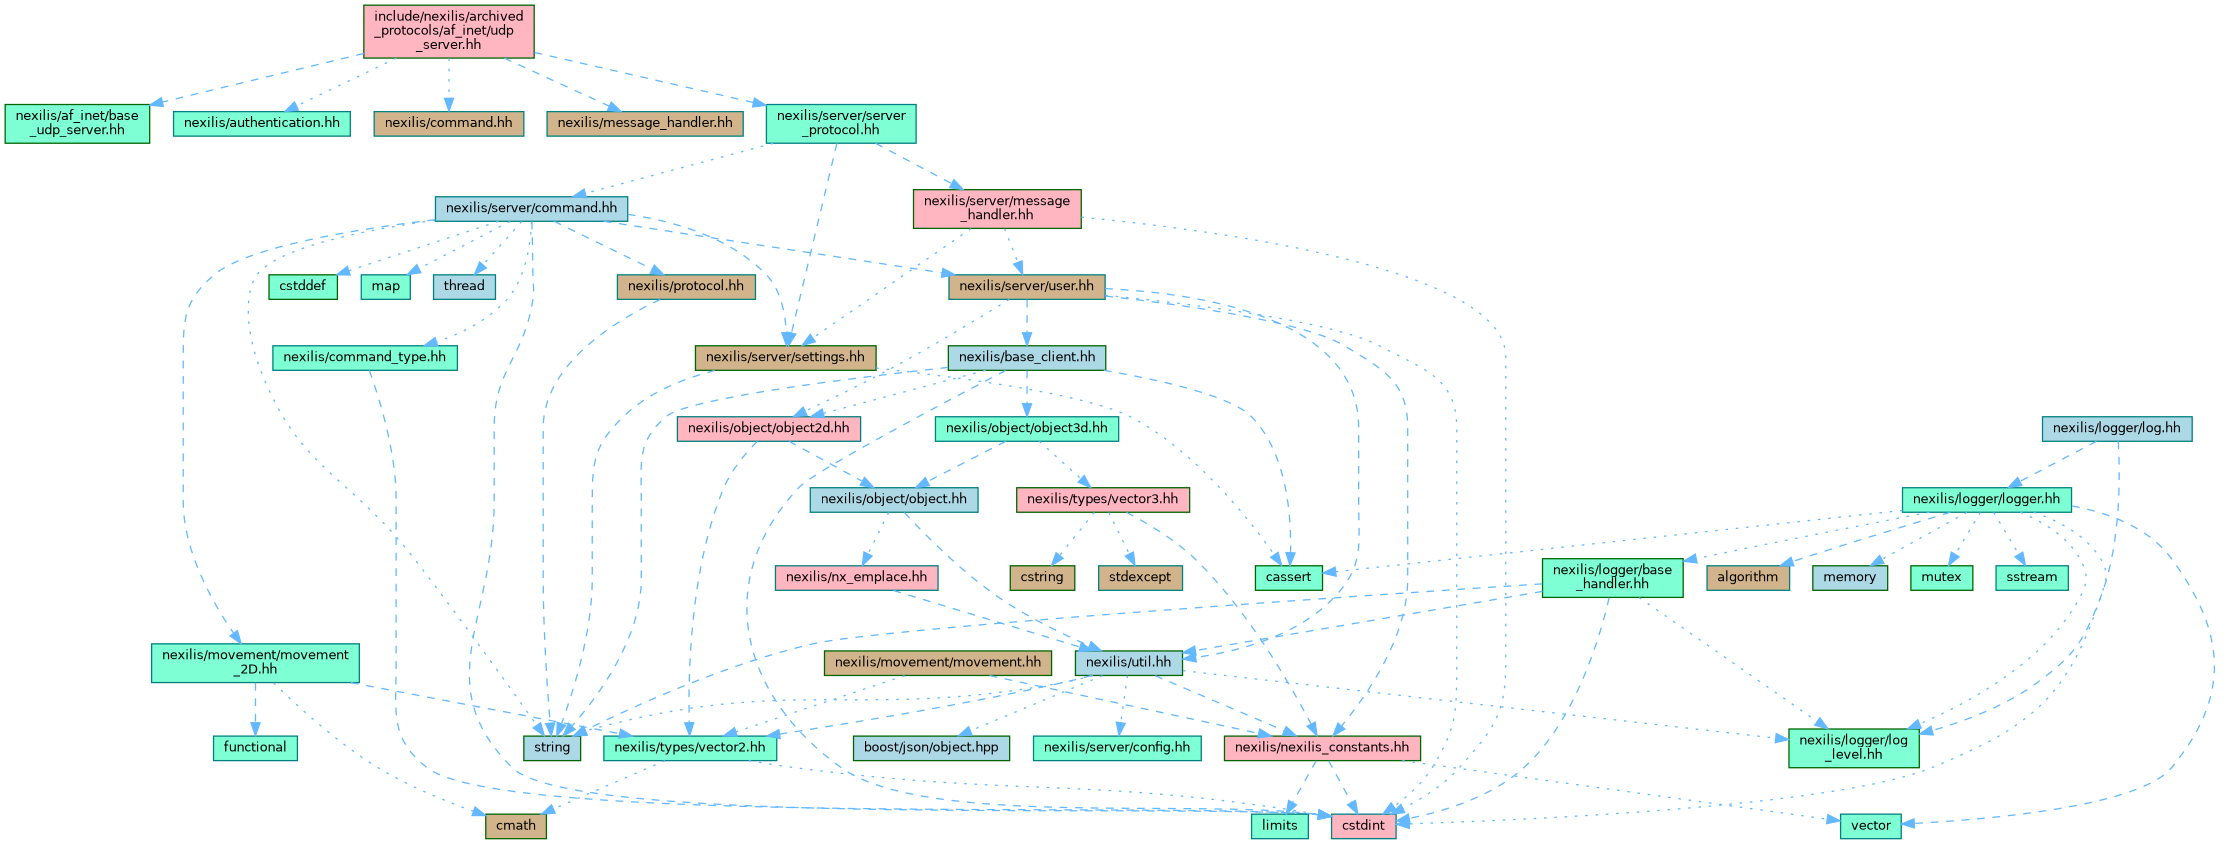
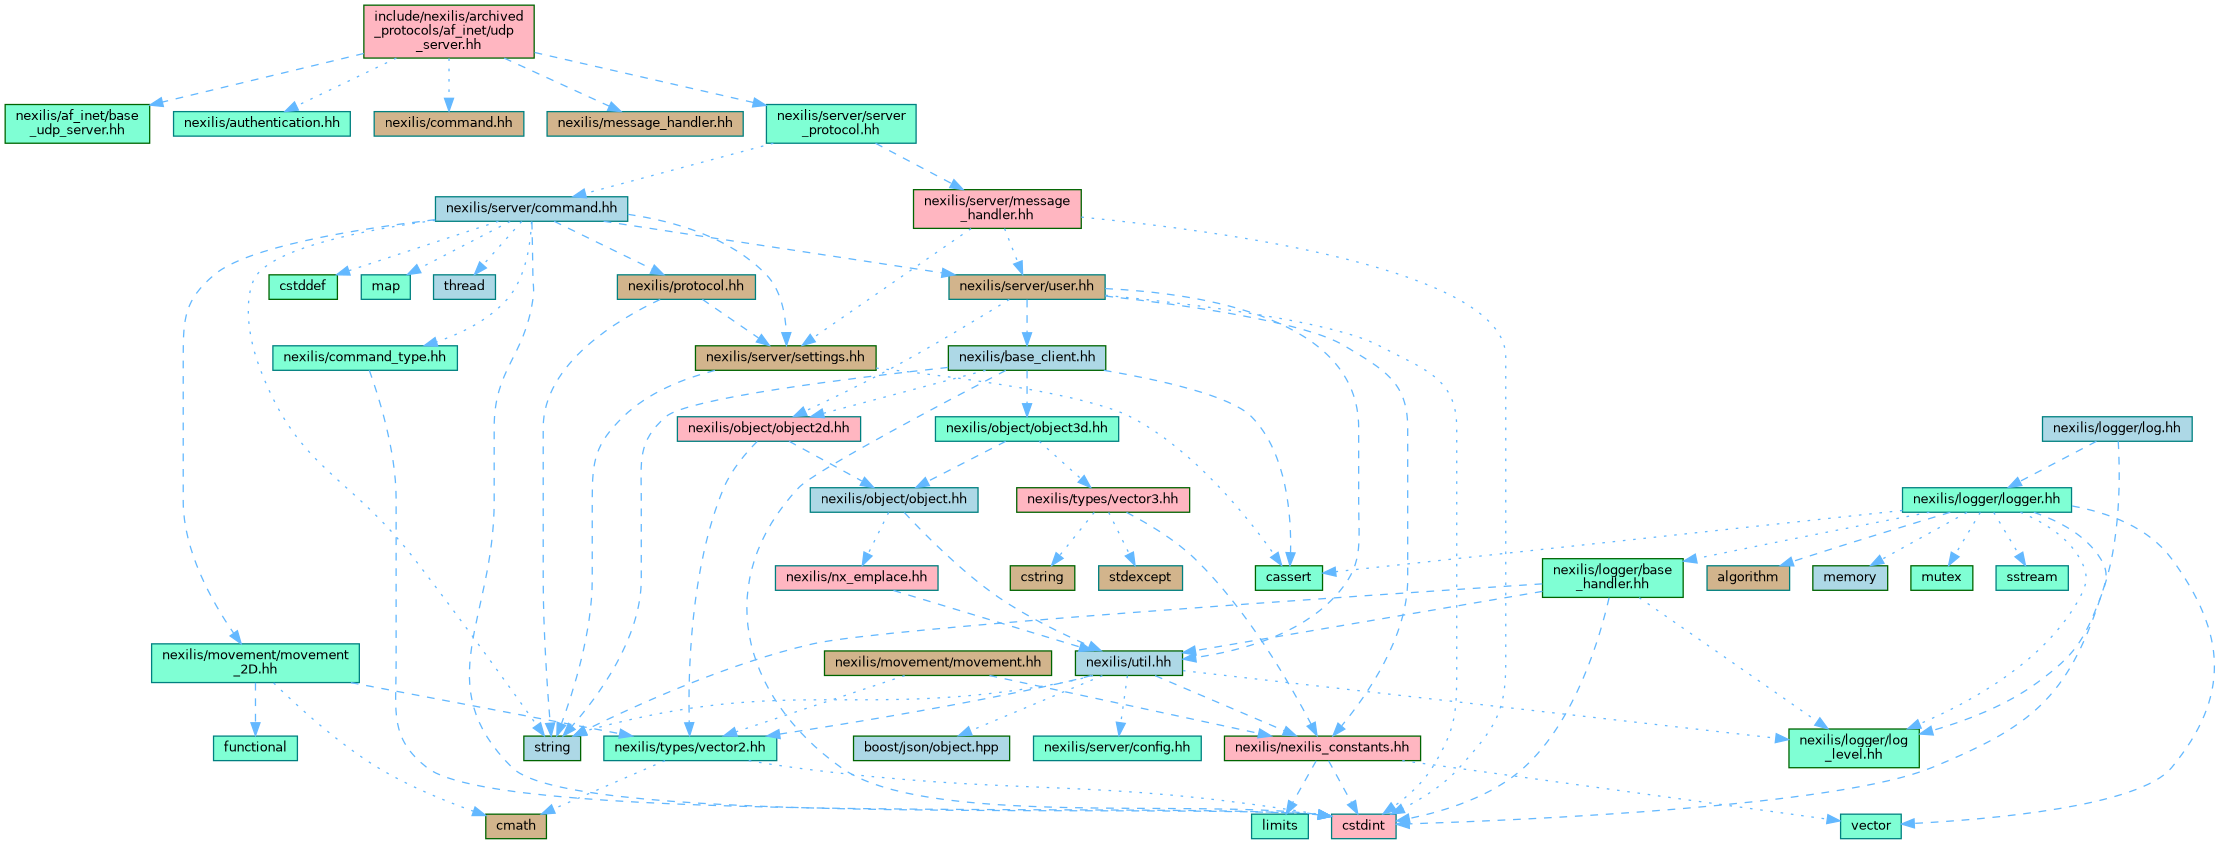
(814, 238) -> (730, 319)
(1858, 786) -> (1858, 786)
